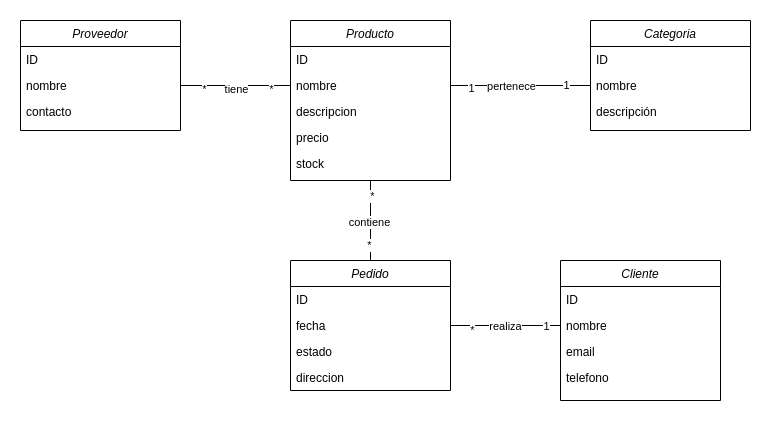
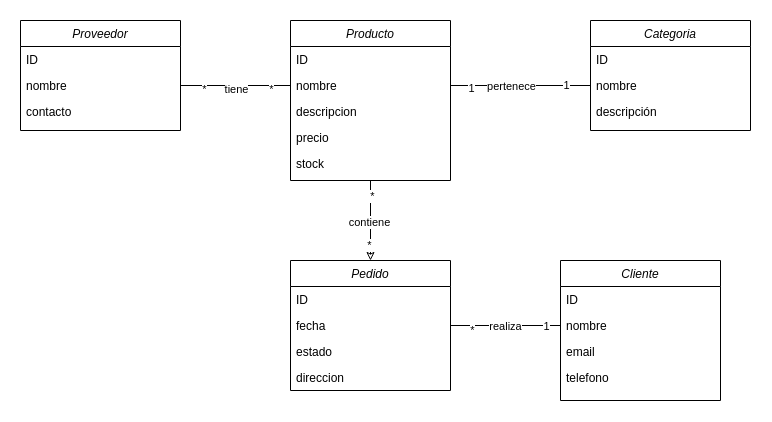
(371, 255) -> (371, 252)
